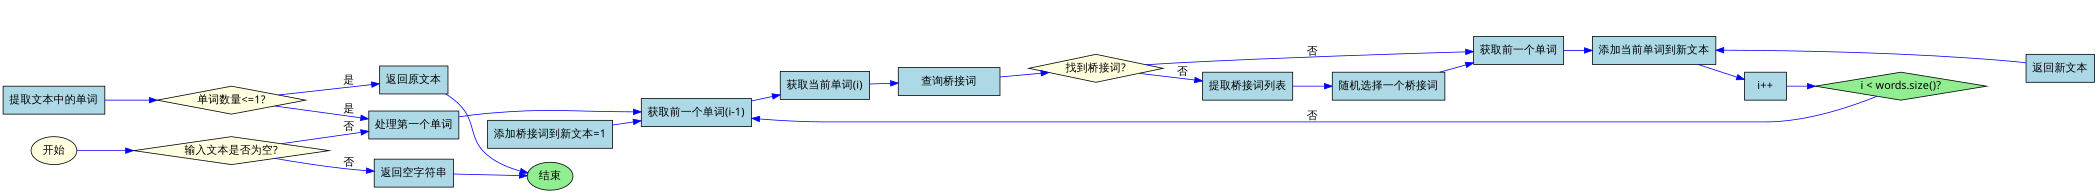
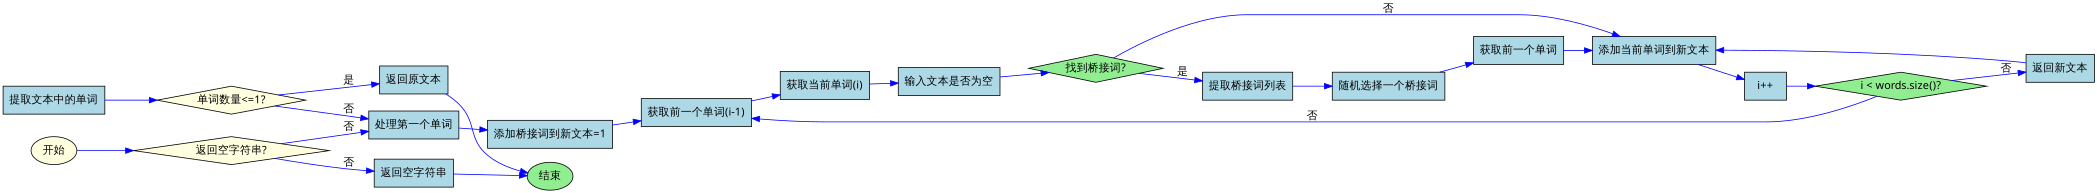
(1306, 57) -> (1360, 15)
(1096, 68) -> (1096, 68)
(1183, 72) -> (1183, 72)
none -> (1985, 77)
(949, 82) -> (949, 82)
(349, 109) -> (349, 109)
(546, 110) -> (467, 129)
(231, 151) -> (231, 151)
